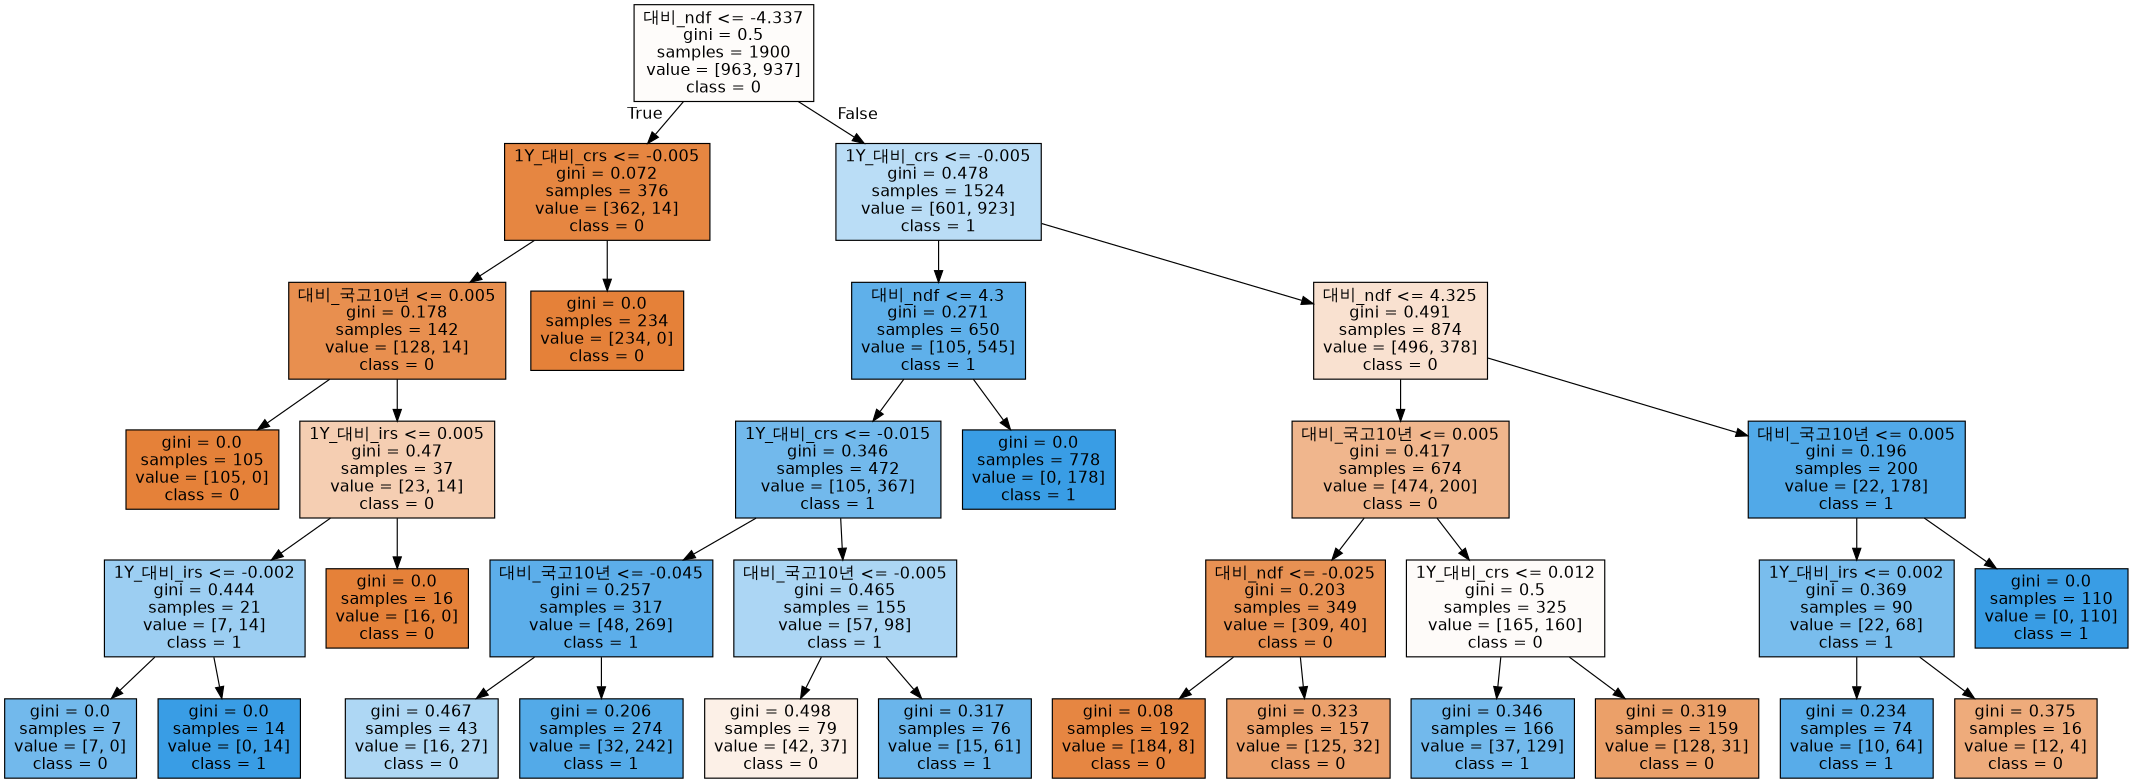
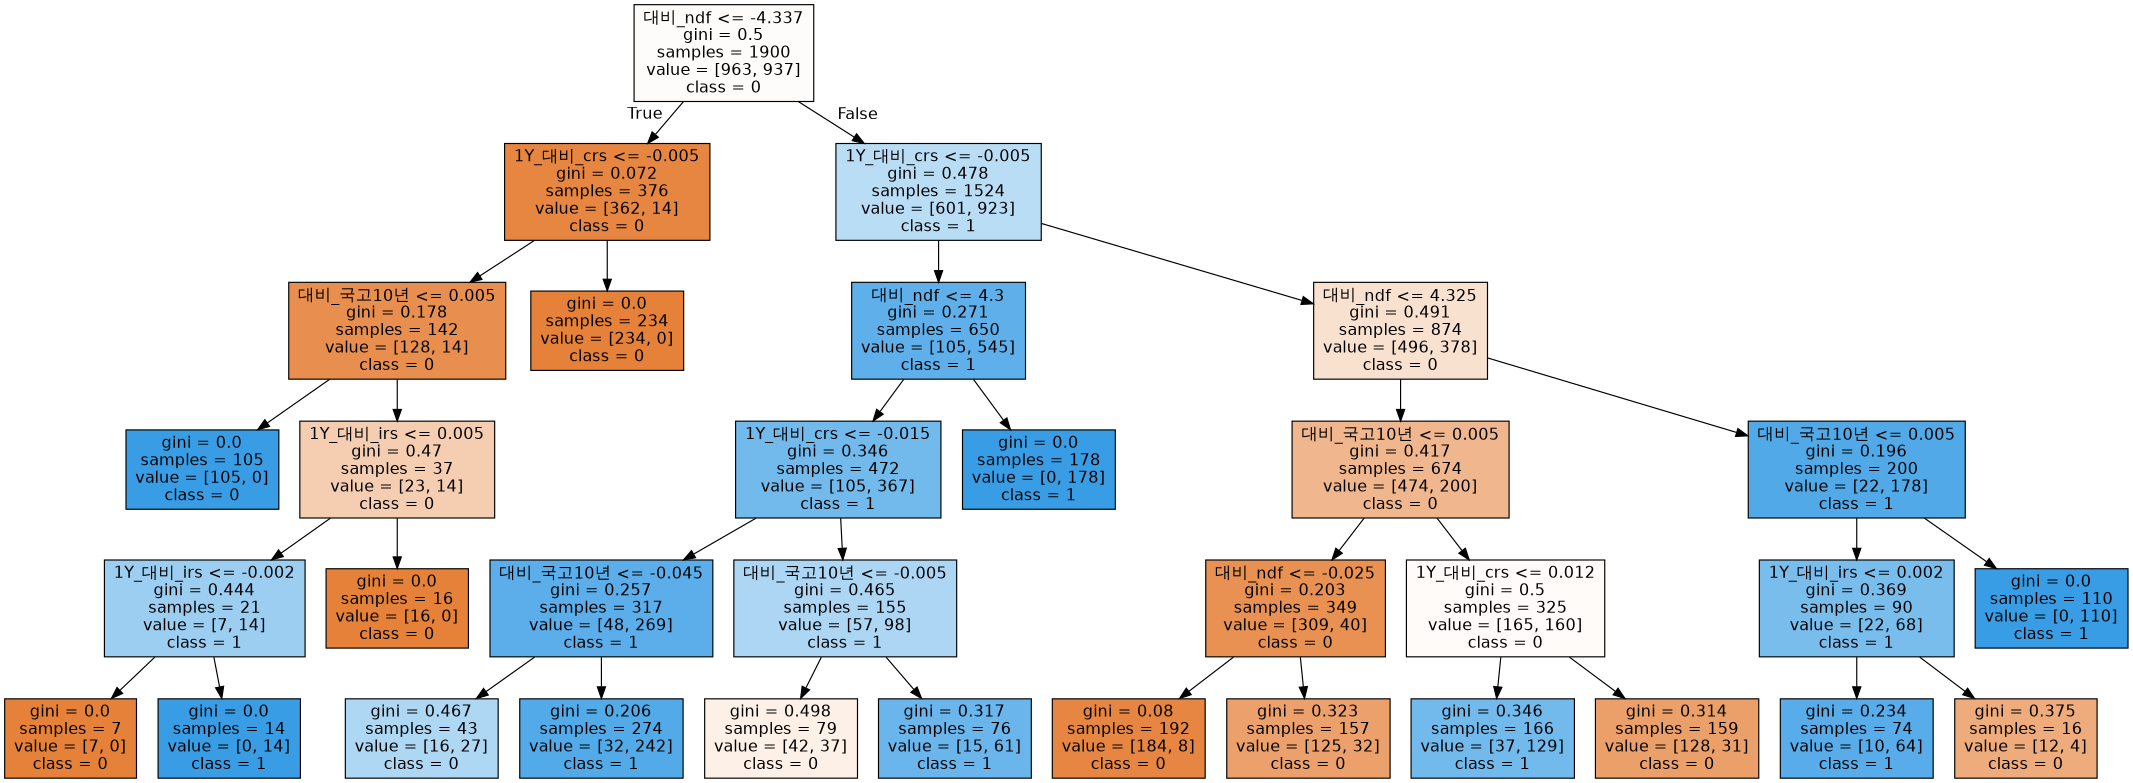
(202, 470) -> (202, 470)
(1039, 470) -> (1039, 470)
(71, 738) -> (71, 738)
(1677, 738) -> (1677, 738)
